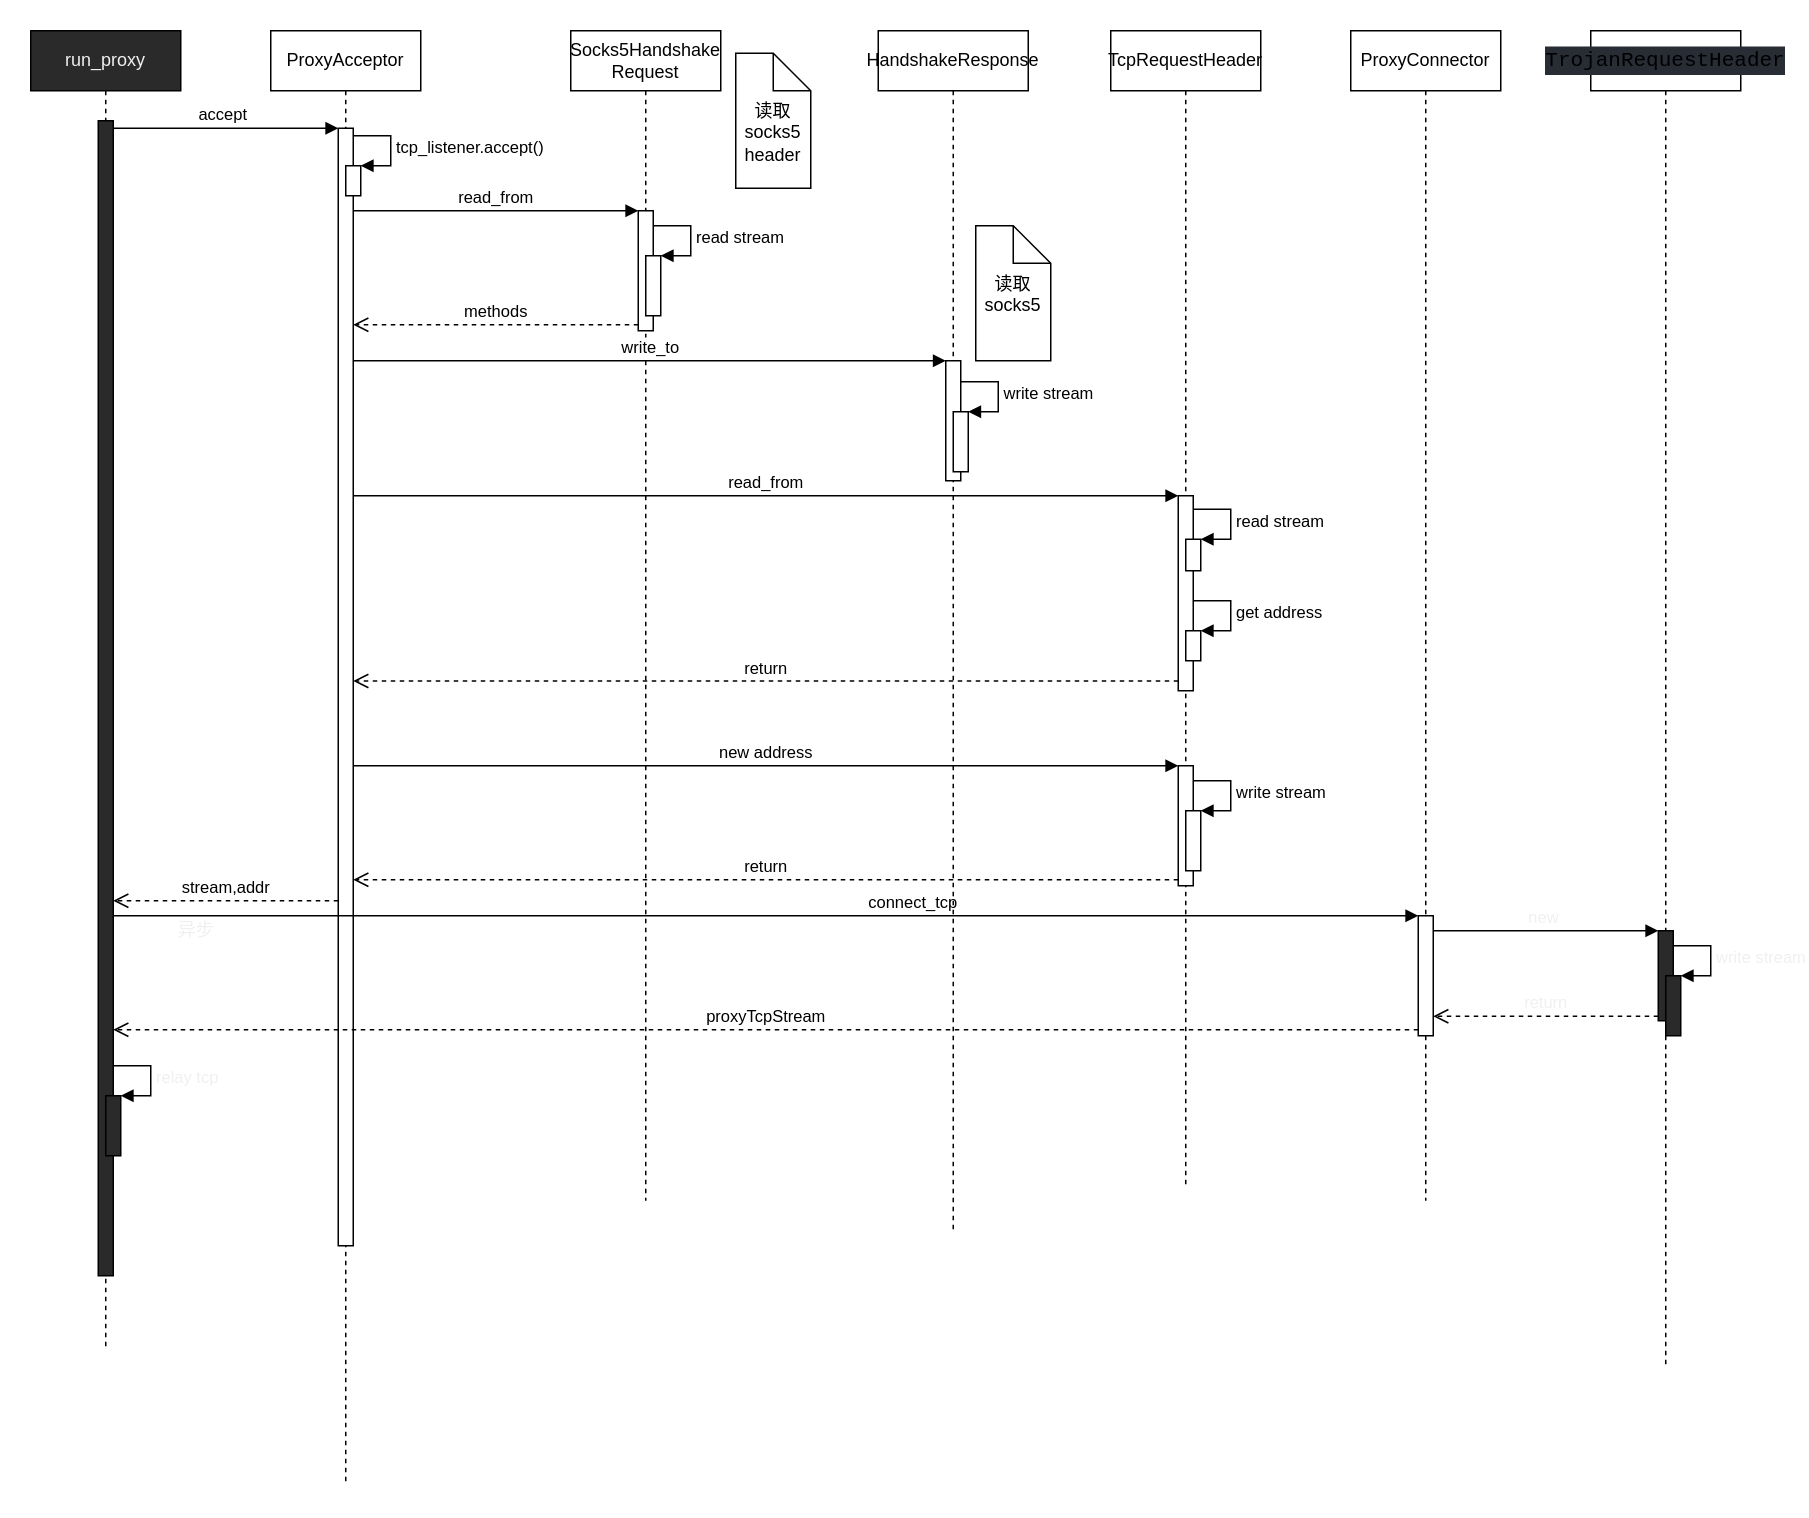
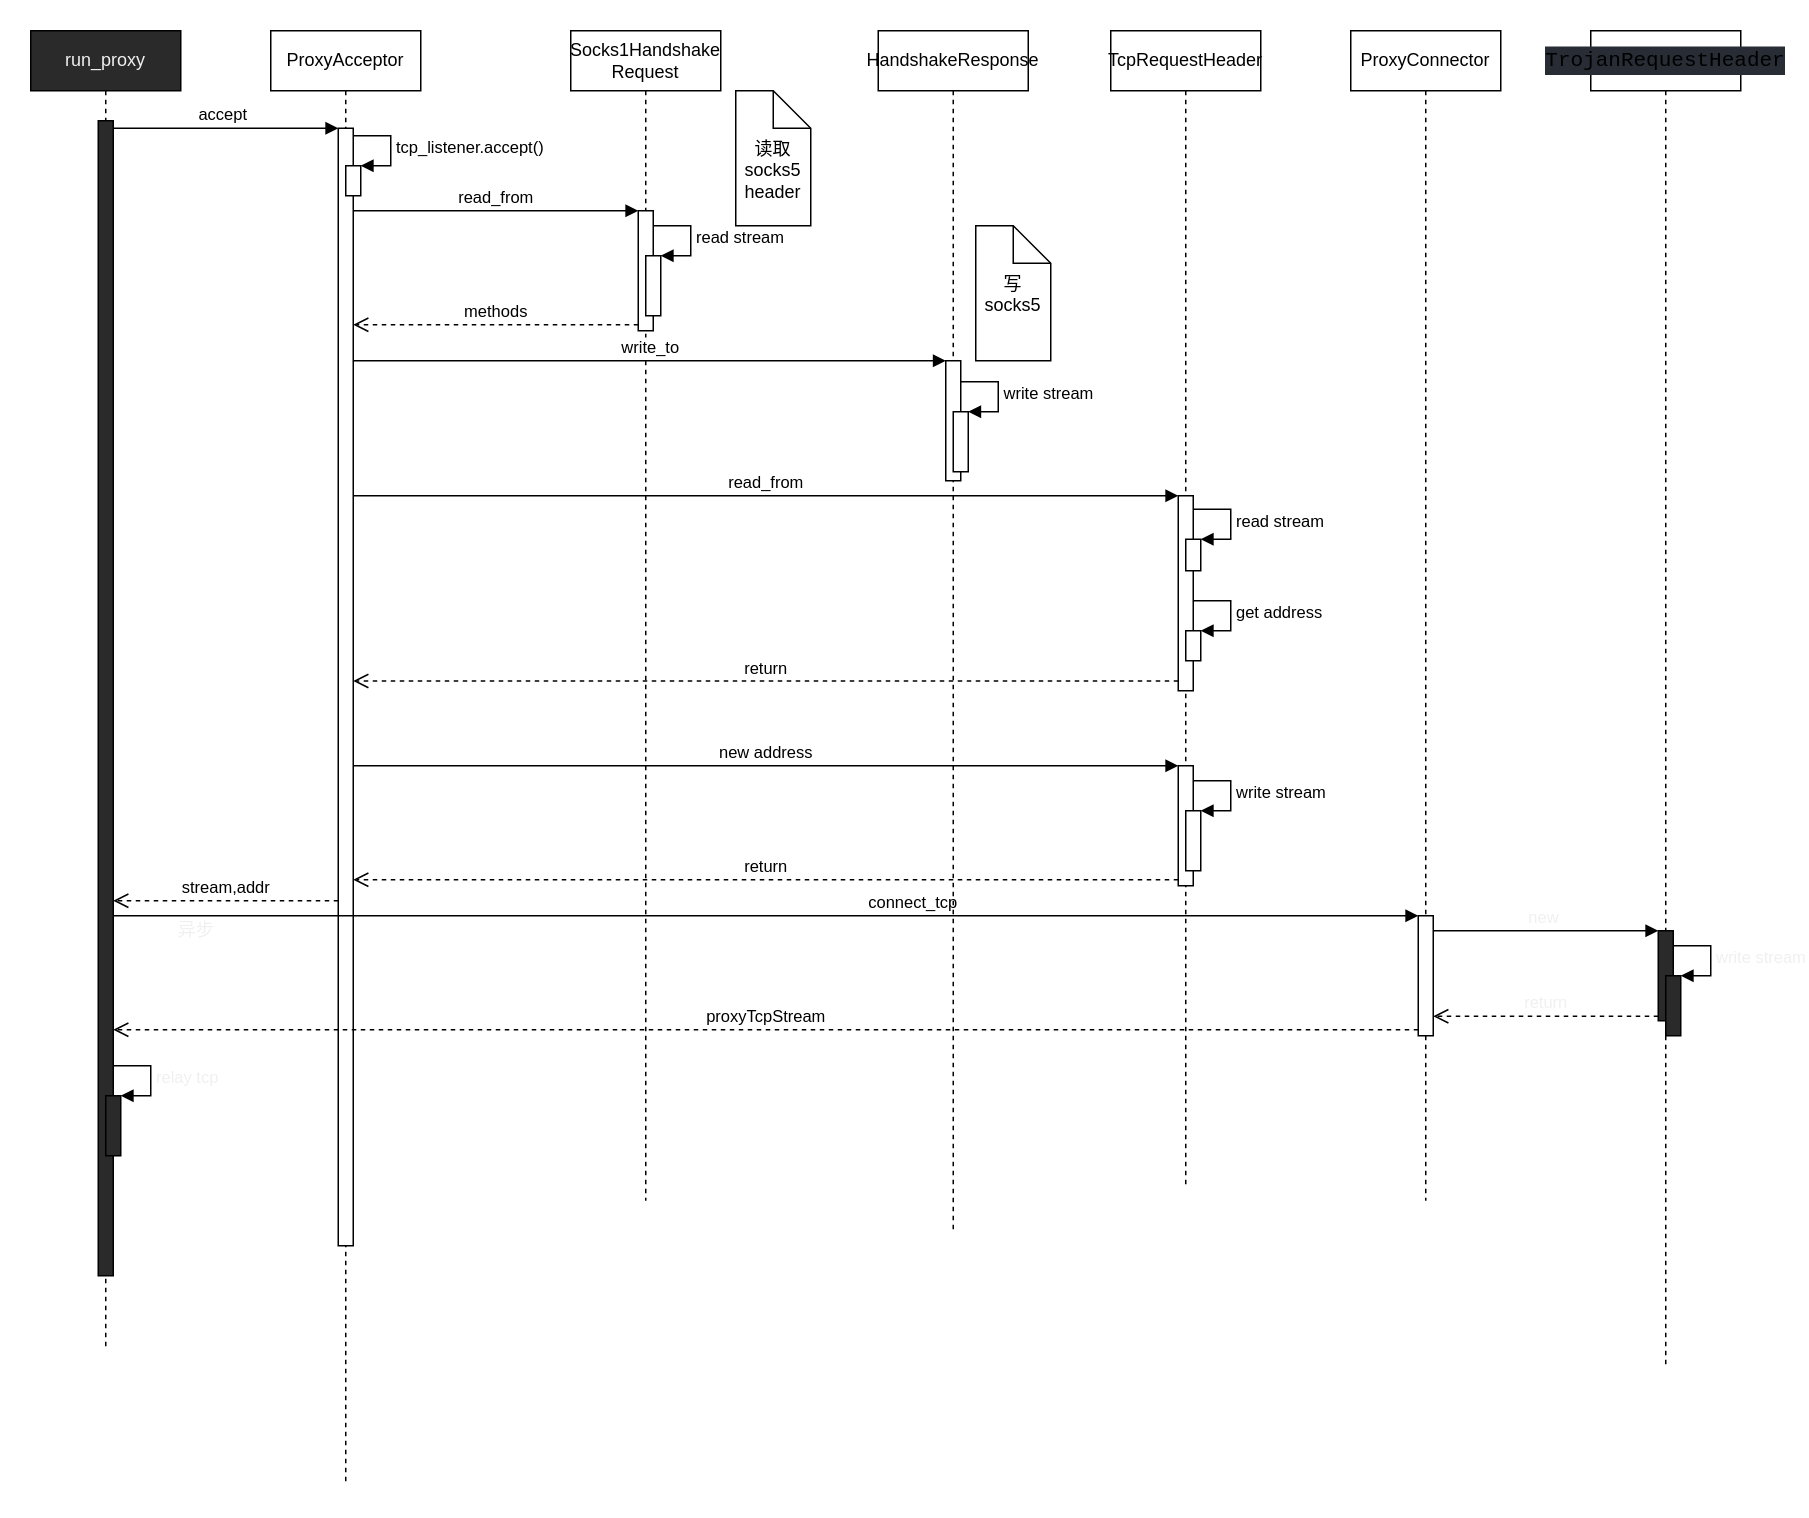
(646, 61) -> (646, 61)
(773, 121) -> (773, 158)
(1013, 295) -> (1013, 295)
